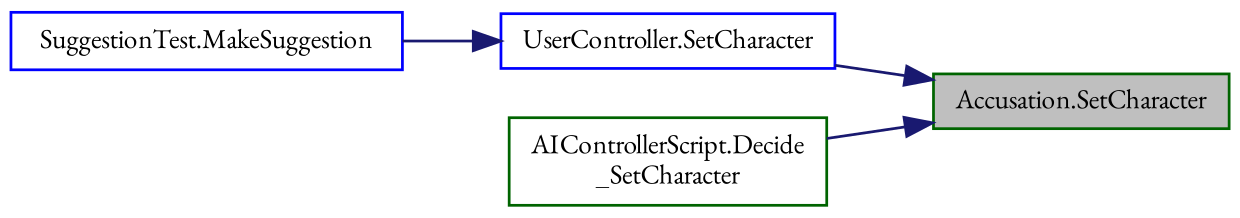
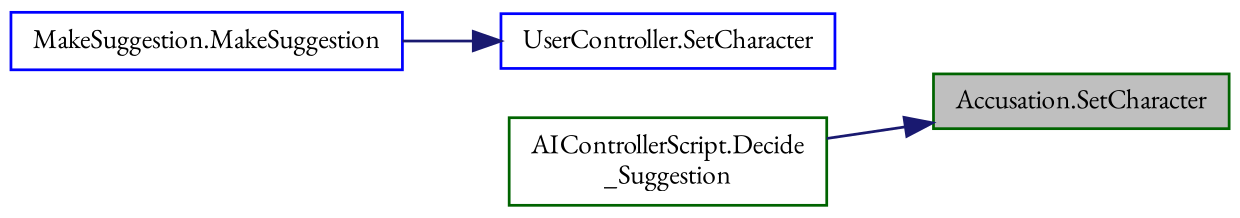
(207, 41) -> (207, 41)
(870, 70) -> none
(668, 162) -> (668, 162)
